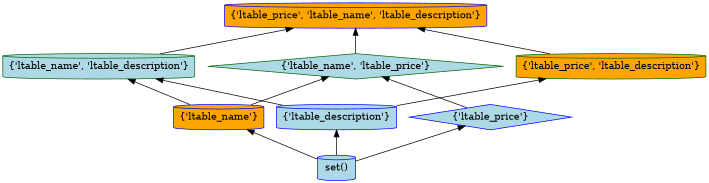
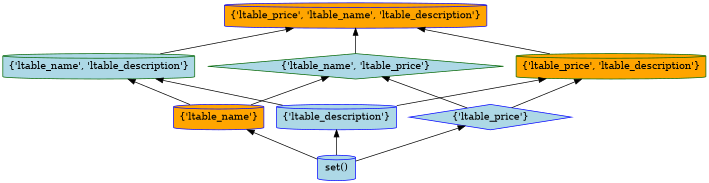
none -> (543, 95)
